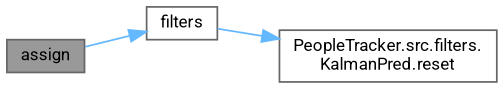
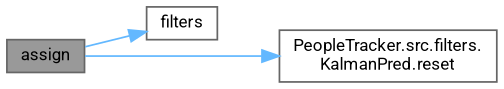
(240, 32) -> (173, 56)
